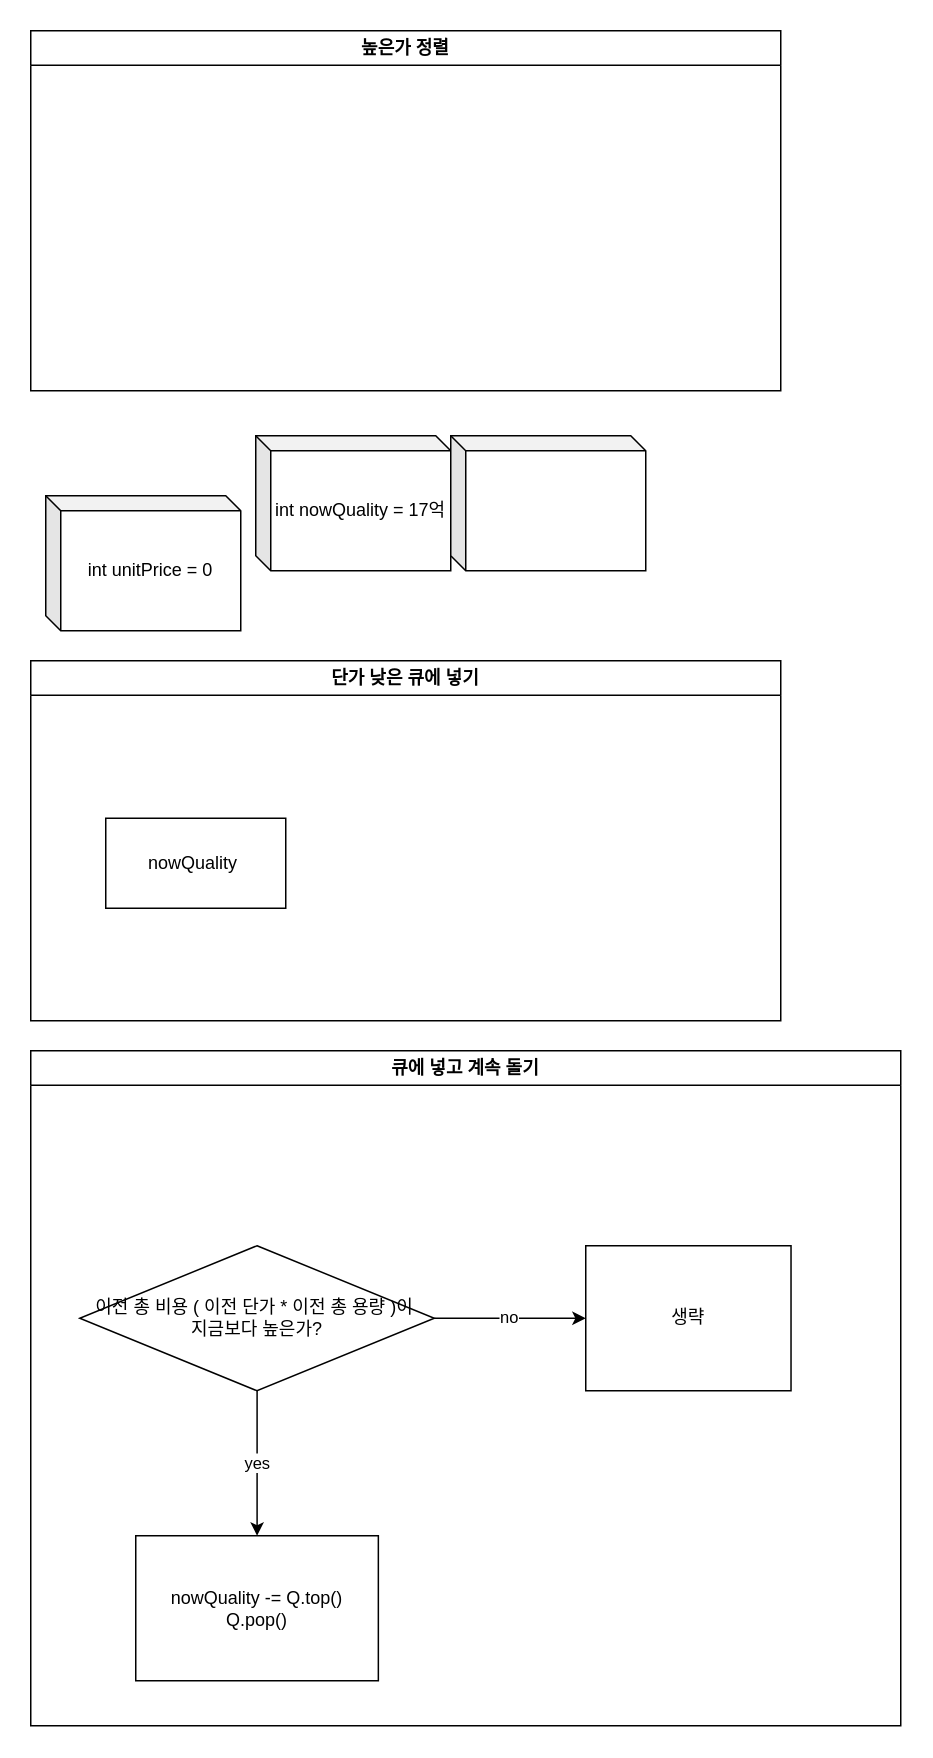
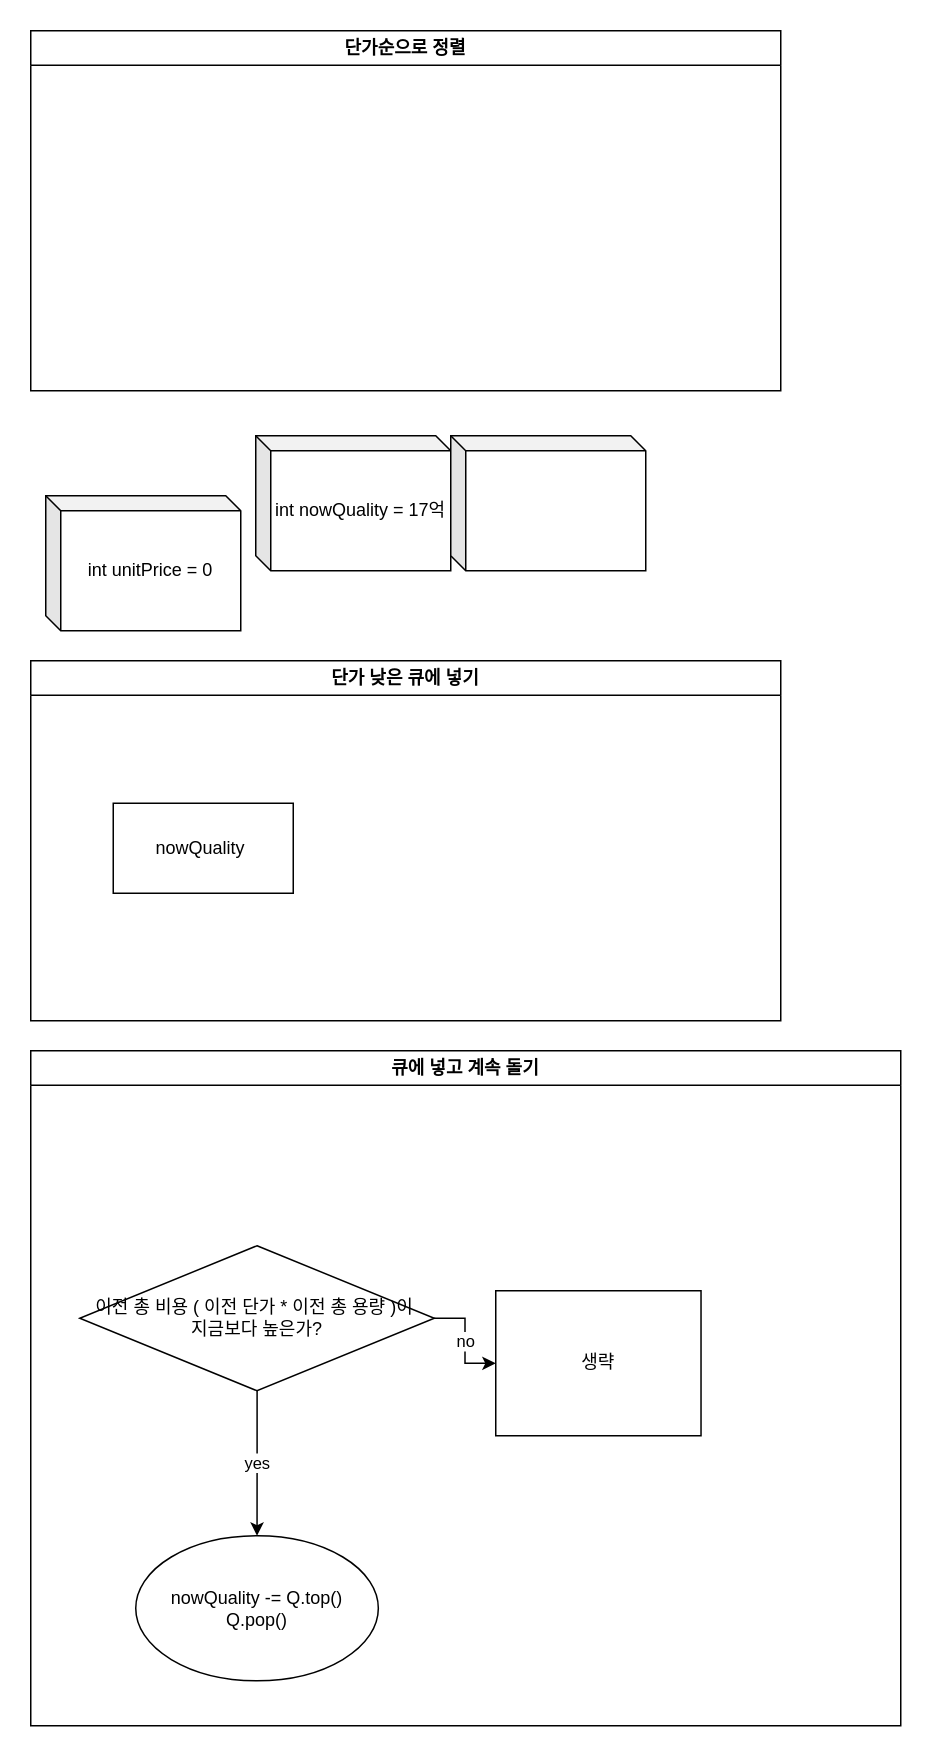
(406, 49) -> (406, 49)
(196, 863) -> (203, 848)
(688, 1318) -> (598, 1363)
(257, 1608) -> (257, 1608)
